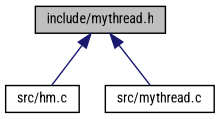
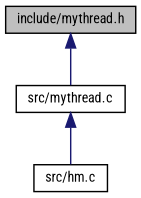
(67, 65) -> (71, 146)
